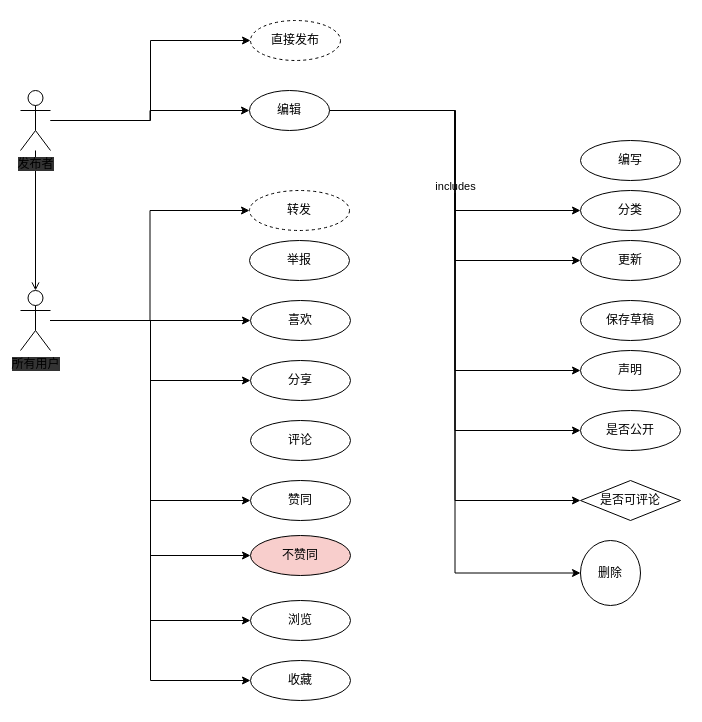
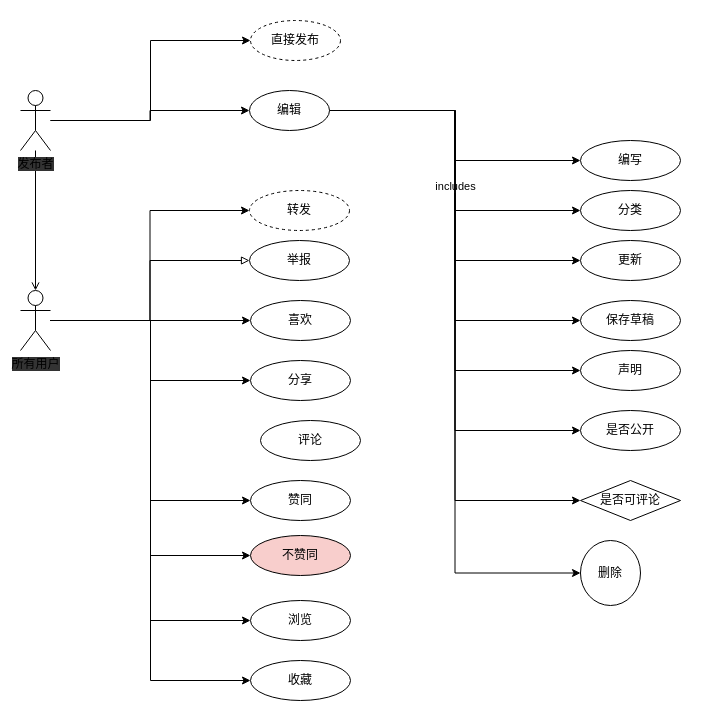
none -> (515, 161)
none -> (196, 261)
none -> (515, 321)
(301, 441) -> (311, 441)
